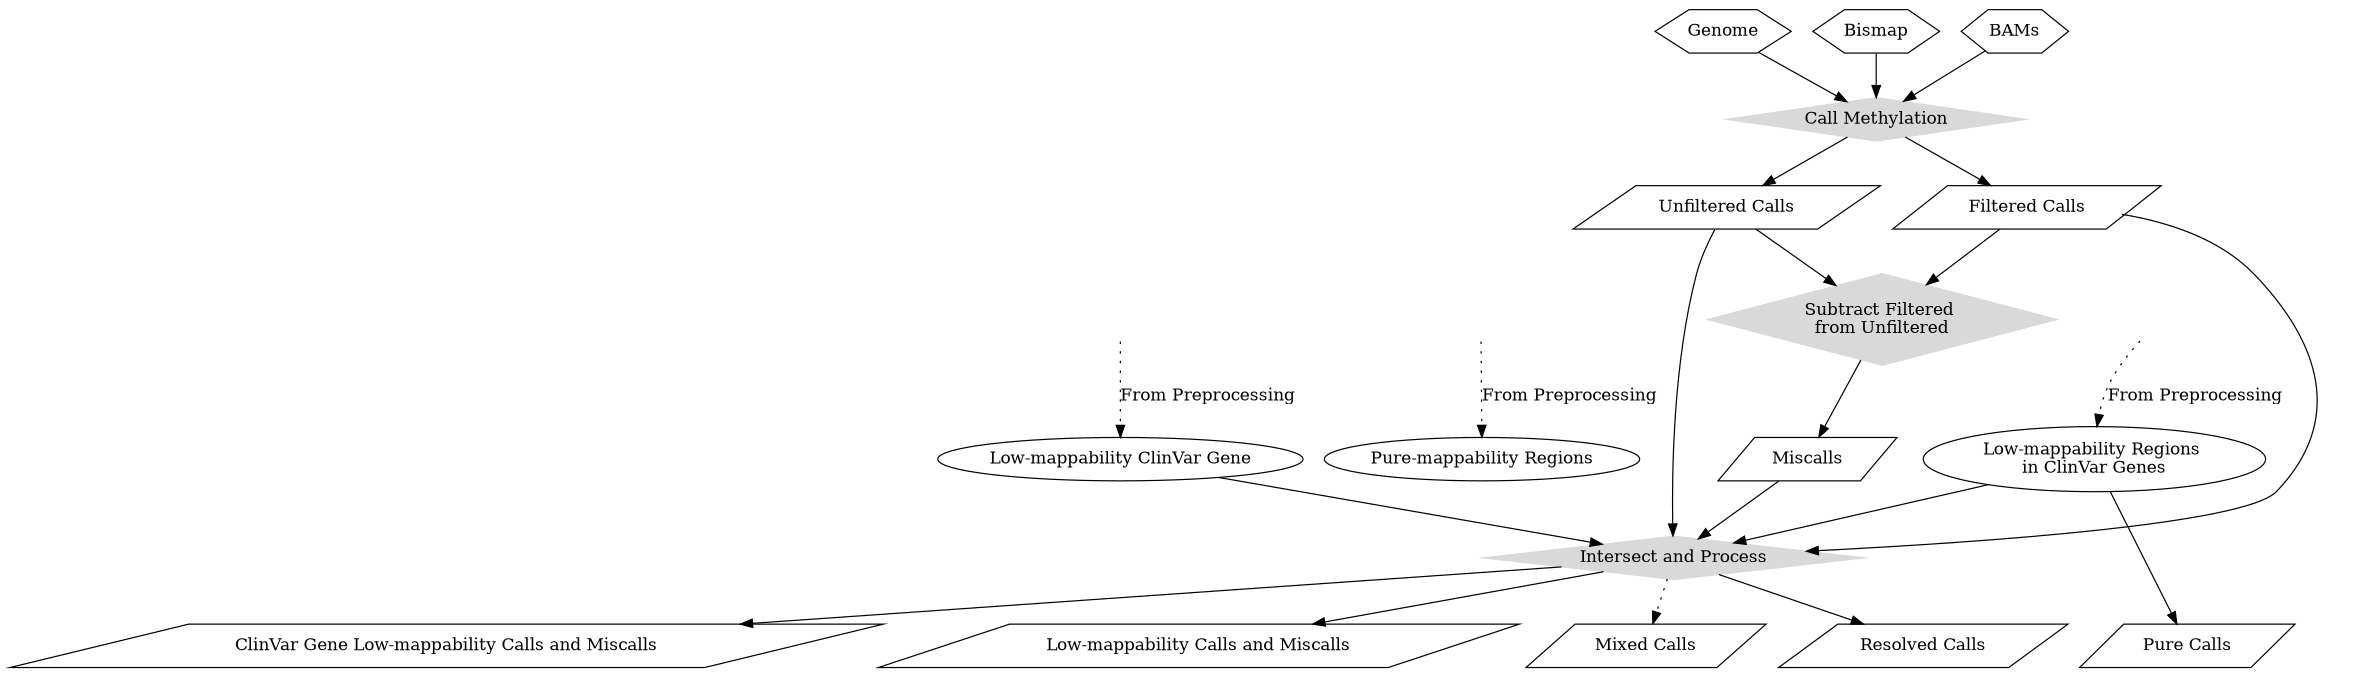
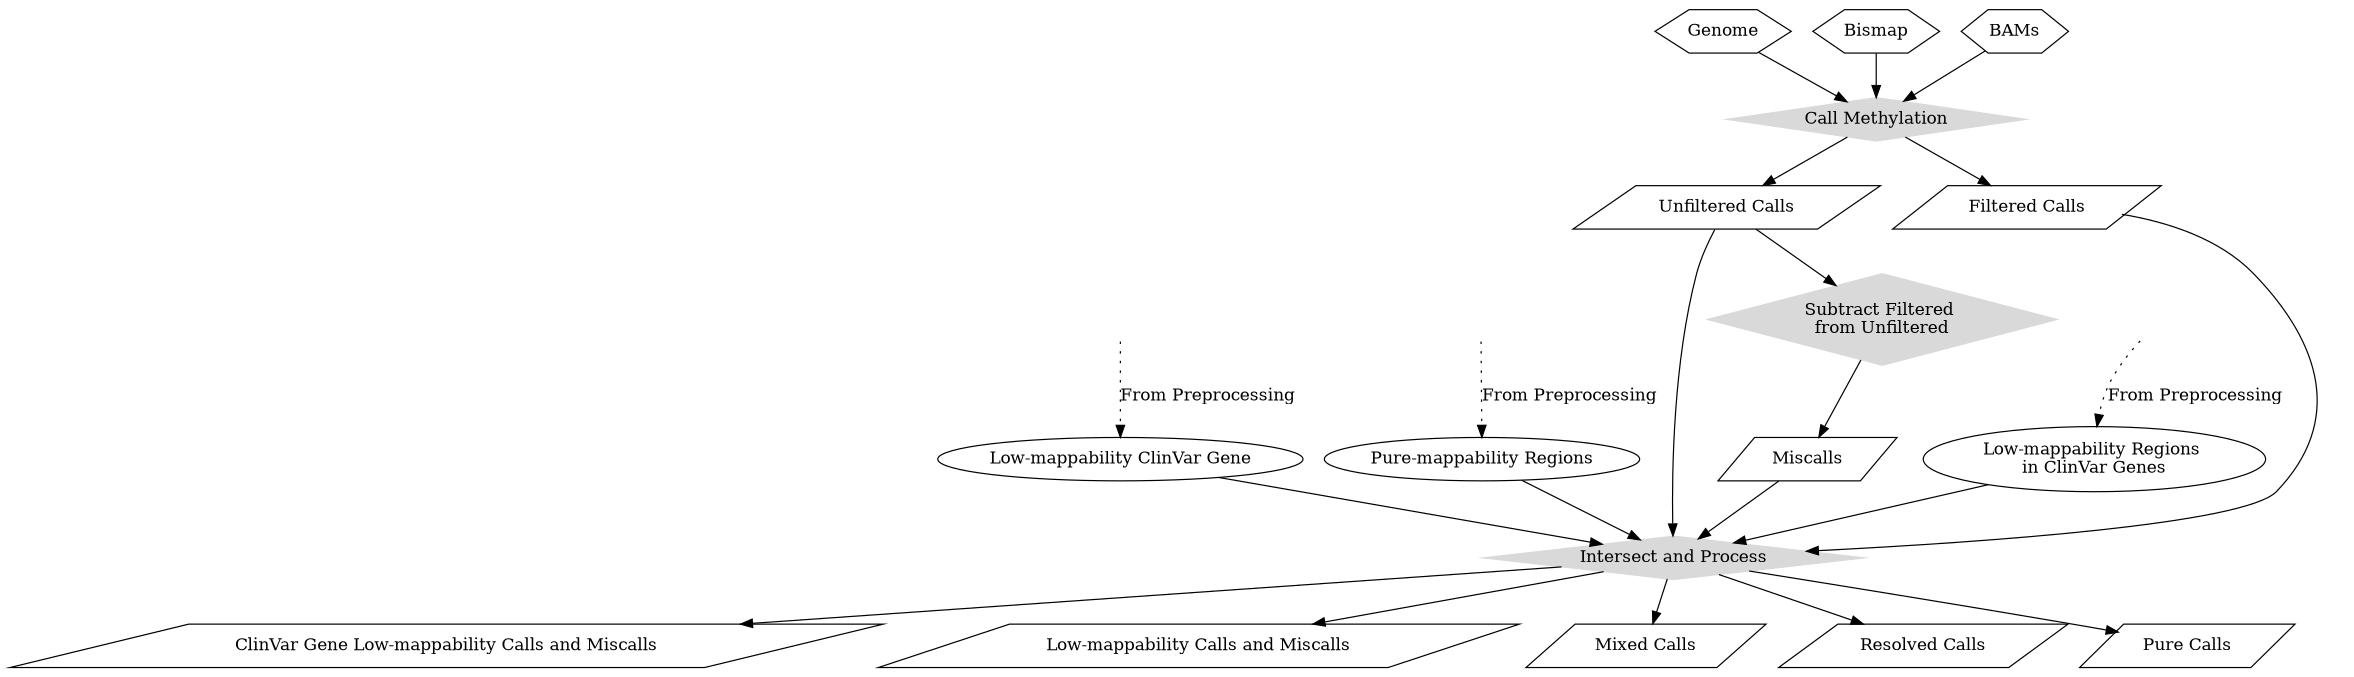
(1968, 253) -> none
none -> (1576, 507)
(2141, 552) -> (1928, 600)
(1662, 596) -> (1662, 596)
